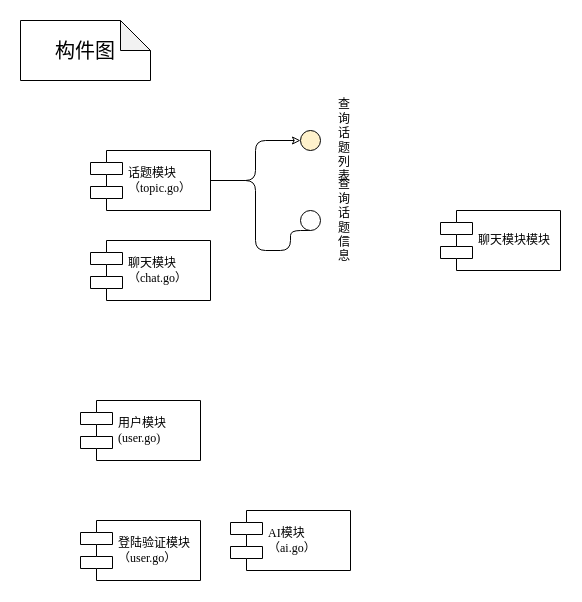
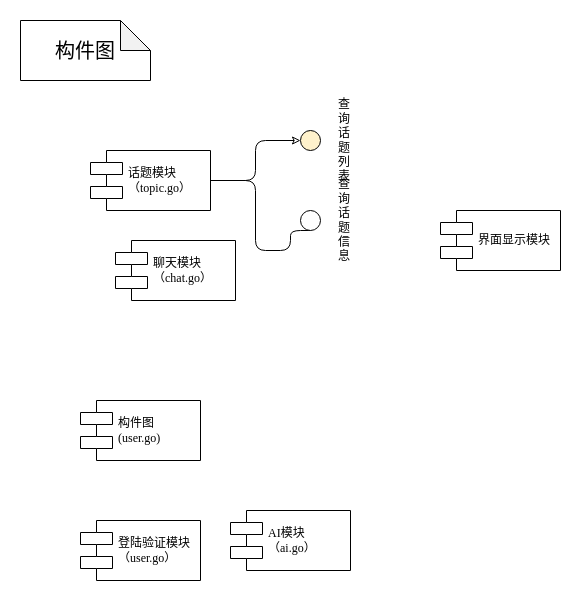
(515, 241) -> (515, 241)
(151, 271) -> (176, 271)
(147, 431) -> (147, 431)
